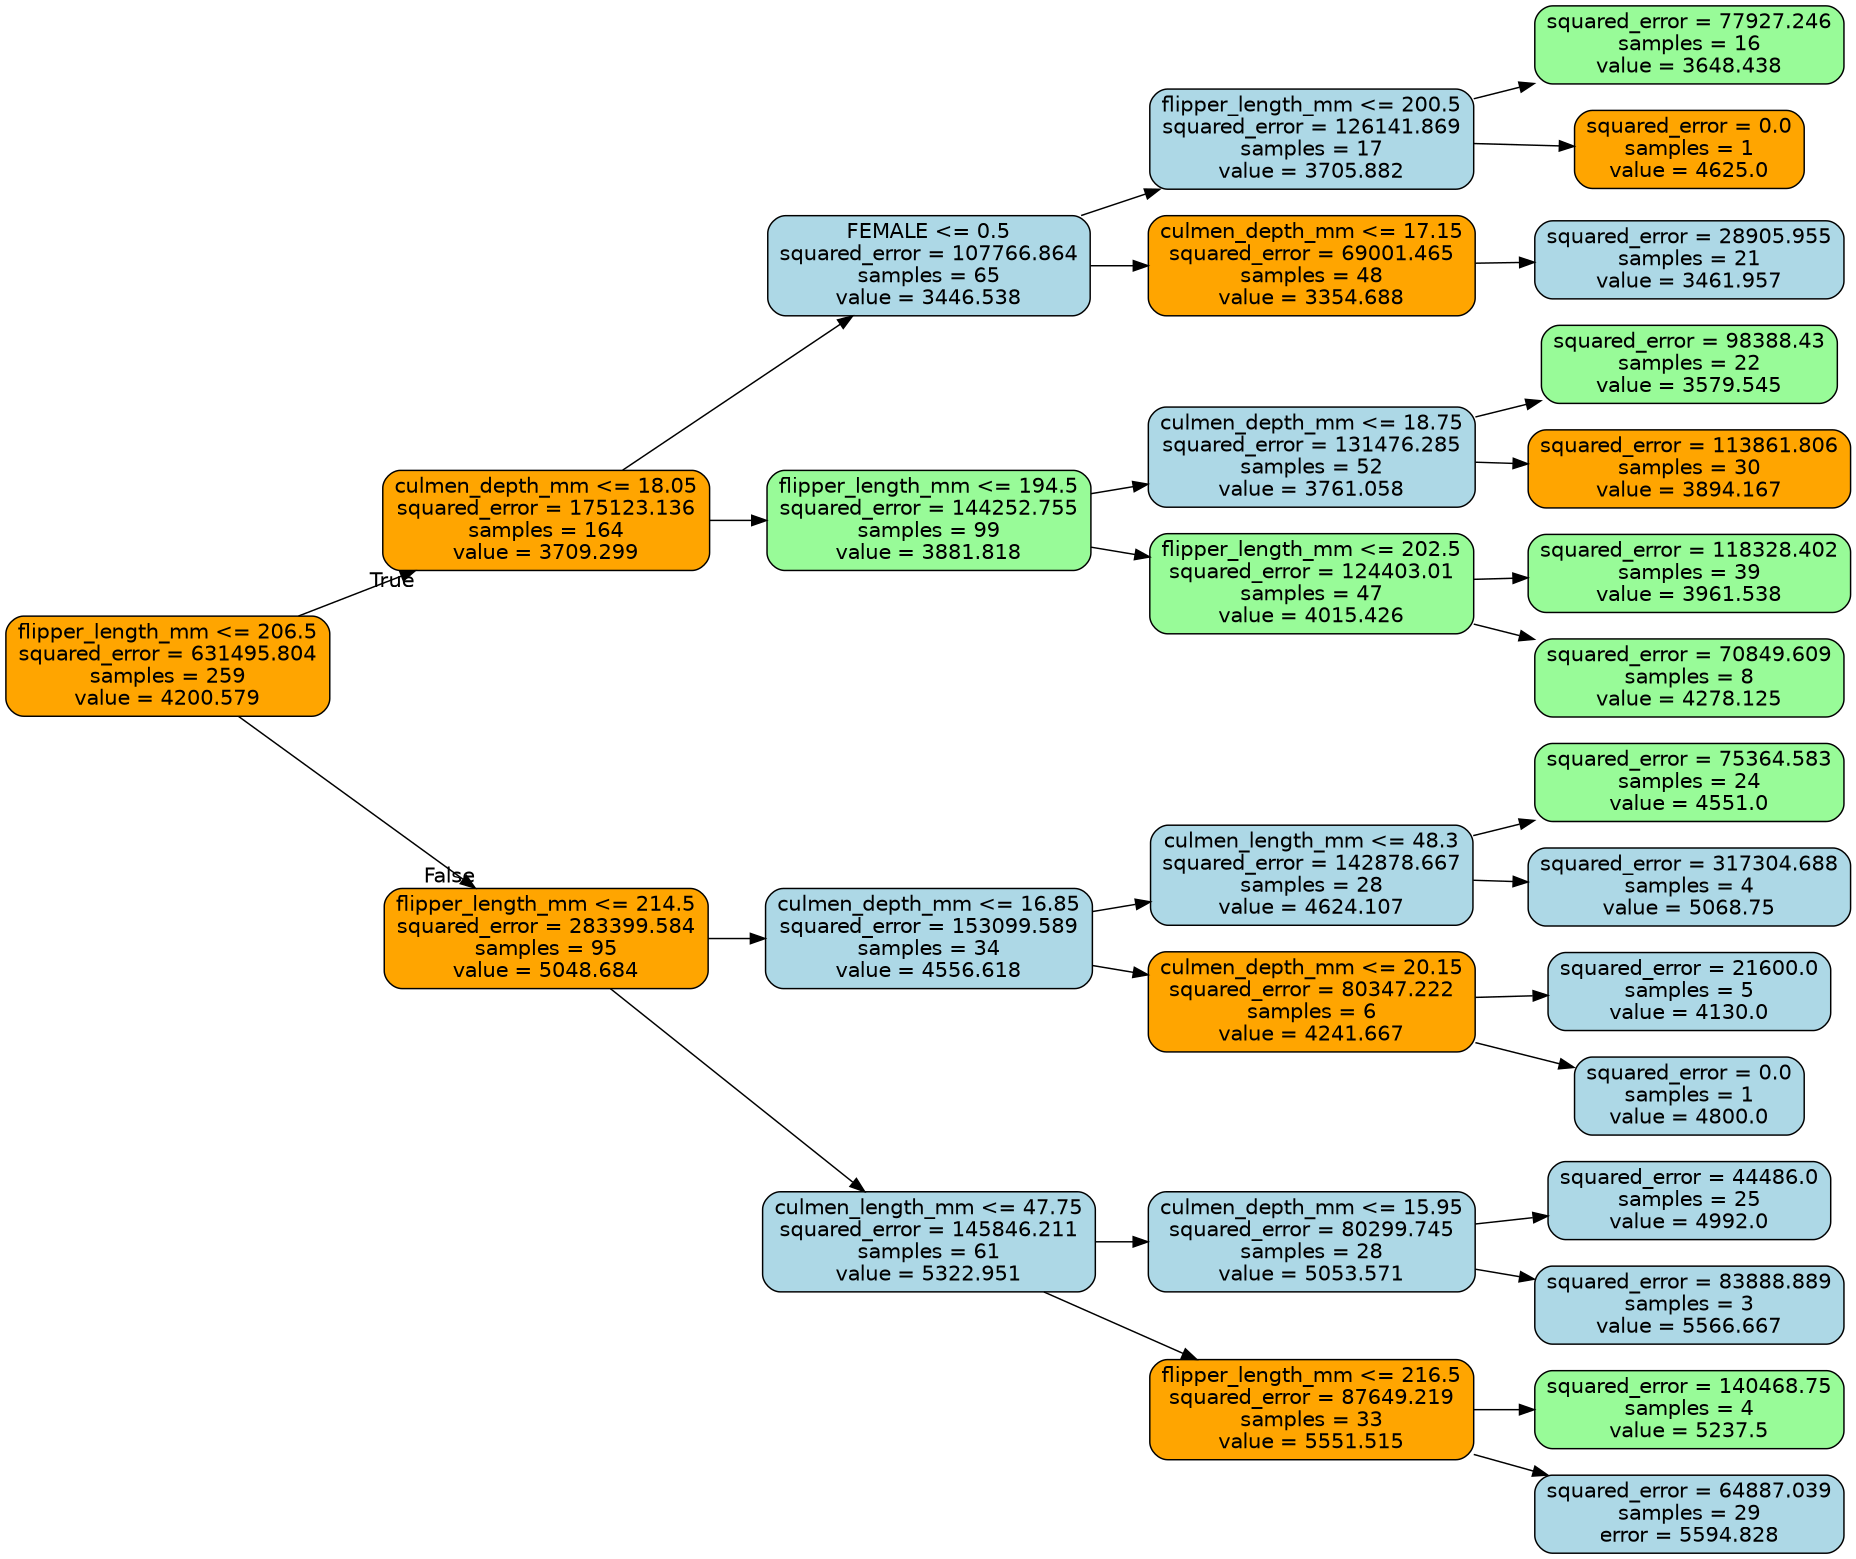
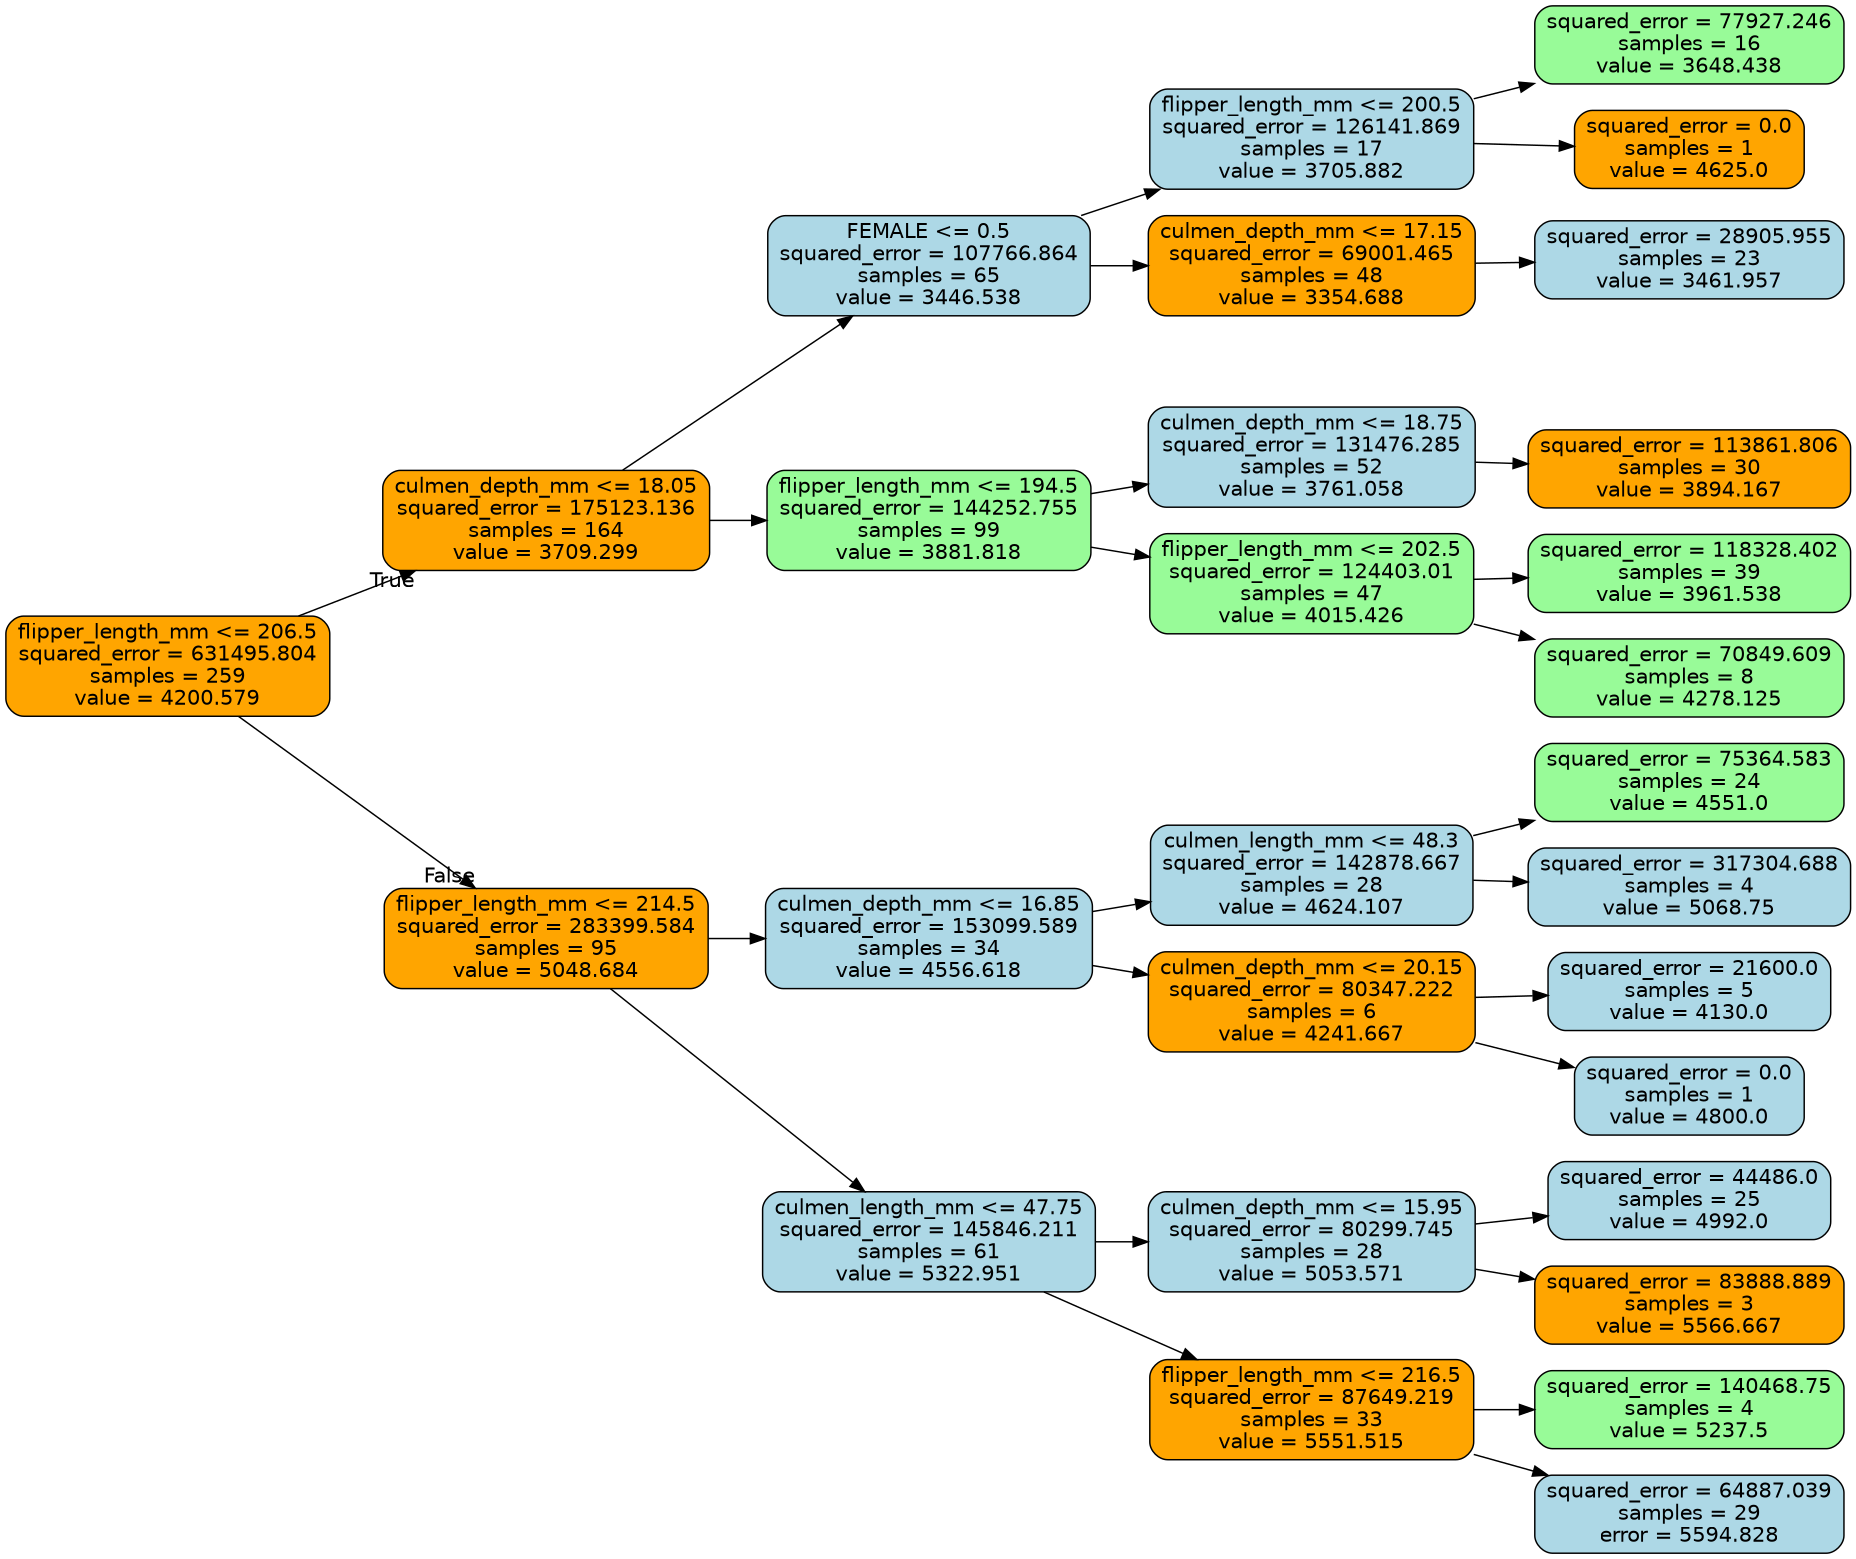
(1689, 260) -> (1689, 260)
(1689, 364) -> none
(1689, 1305) -> (1689, 1305)
